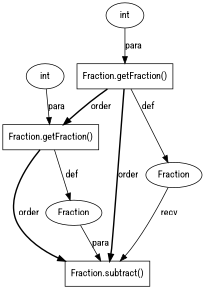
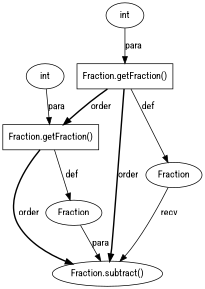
(107, 274) -> (107, 274)
